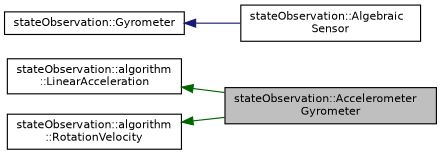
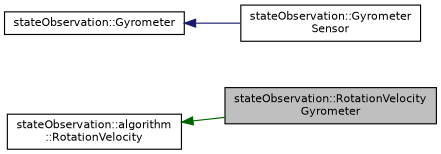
(331, 23) -> (331, 23)
(94, 76) -> none
(331, 106) -> (331, 106)
